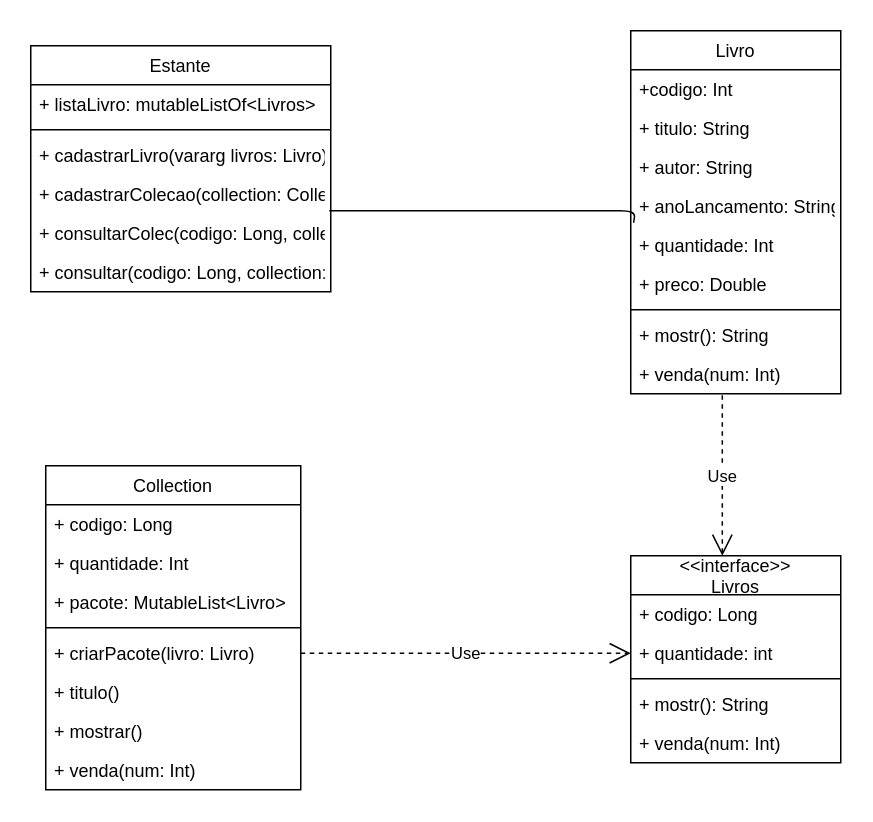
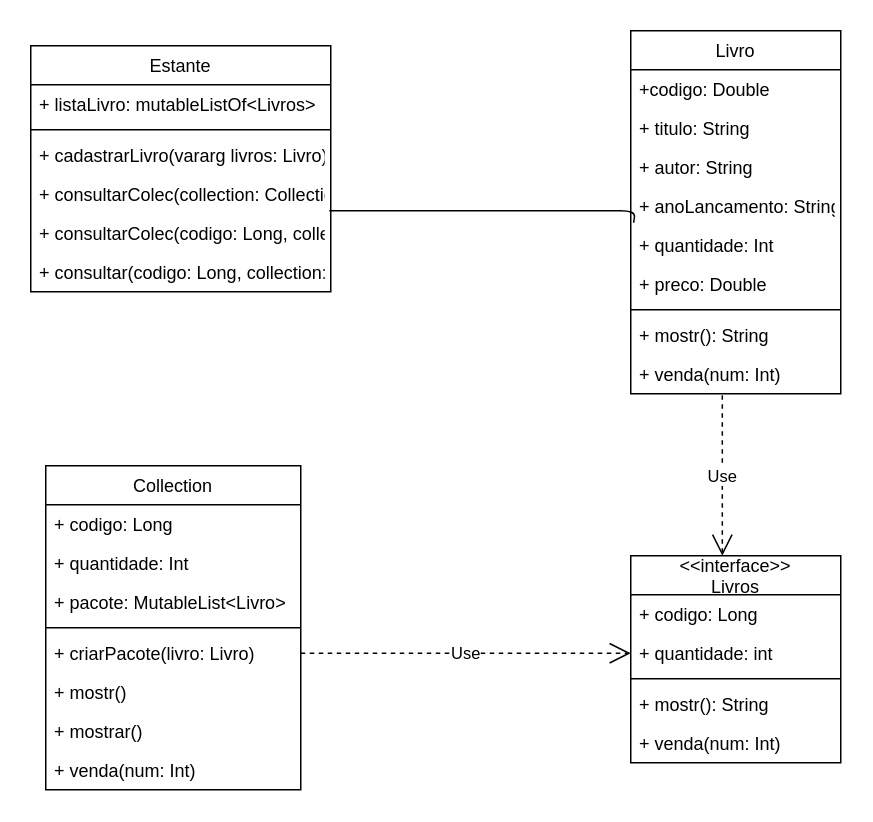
(692, 90) -> (705, 90)
(227, 195) -> (215, 195)
(97, 693) -> (97, 693)
